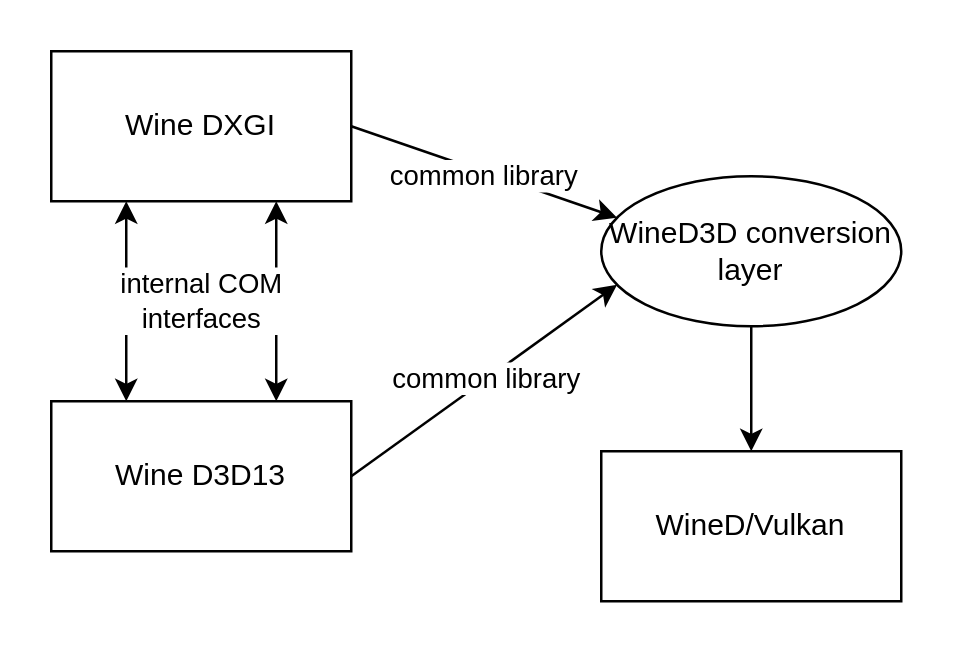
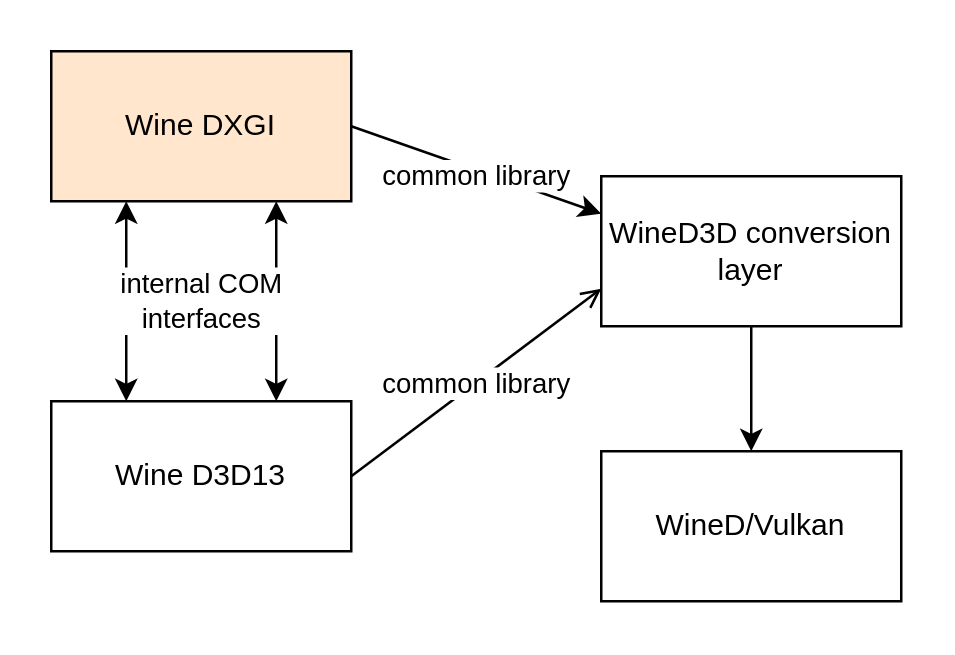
(201, 126) -> (201, 126)
(751, 251) -> (751, 251)
(487, 378) -> (483, 378)
